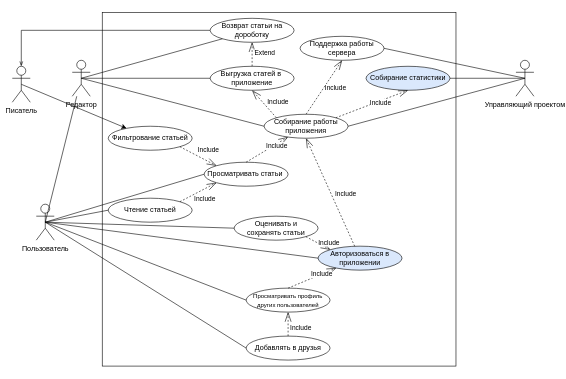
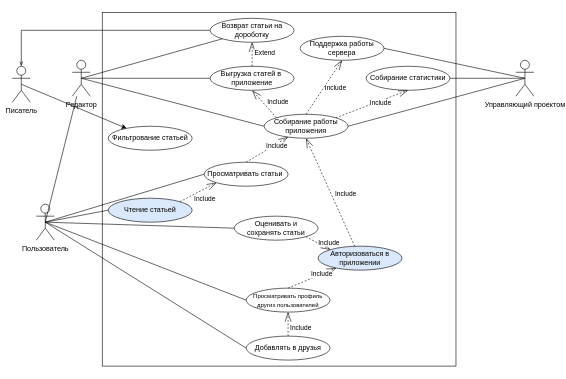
(408, 78) -> (408, 78)
(197, 156) -> none
(150, 210) -> (150, 210)
(186, 241) -> none
